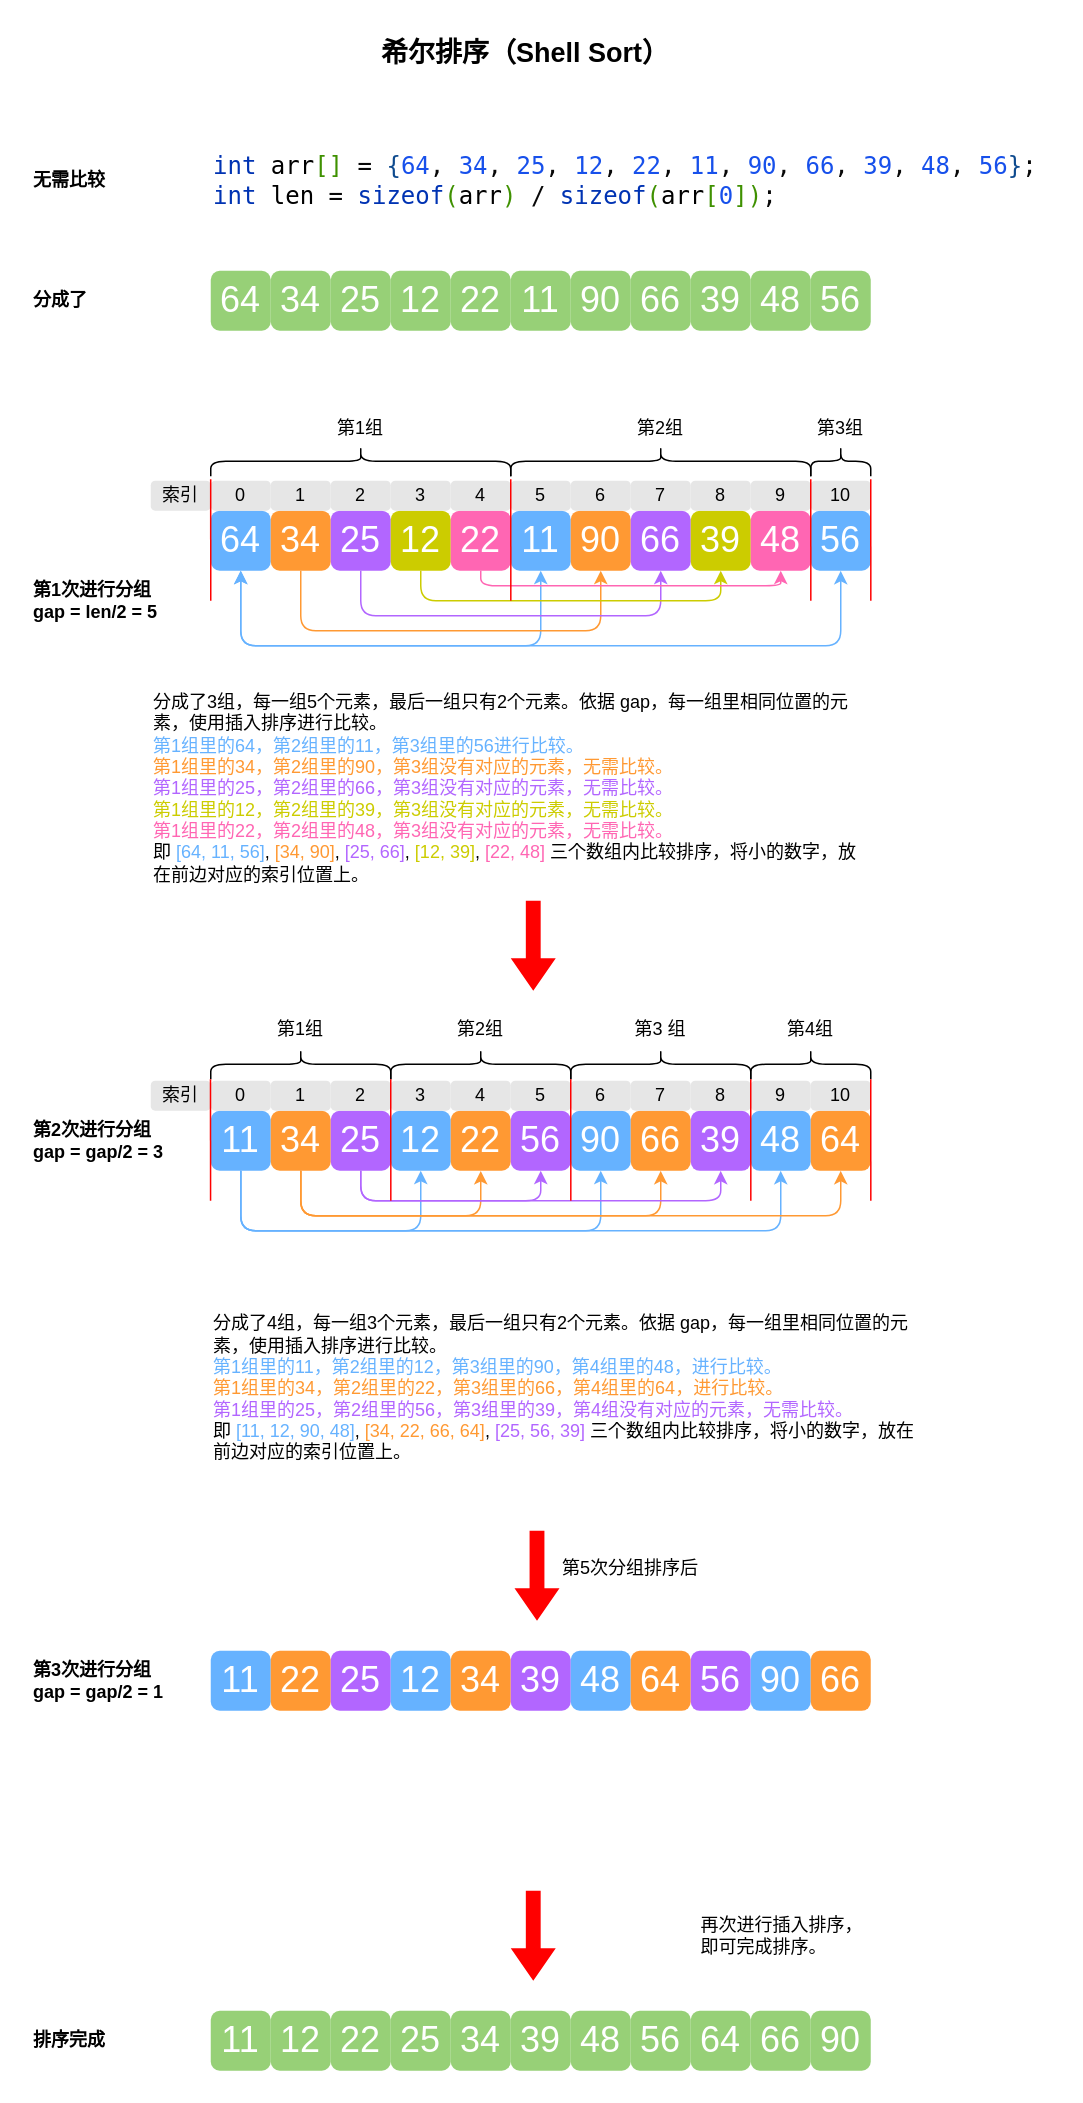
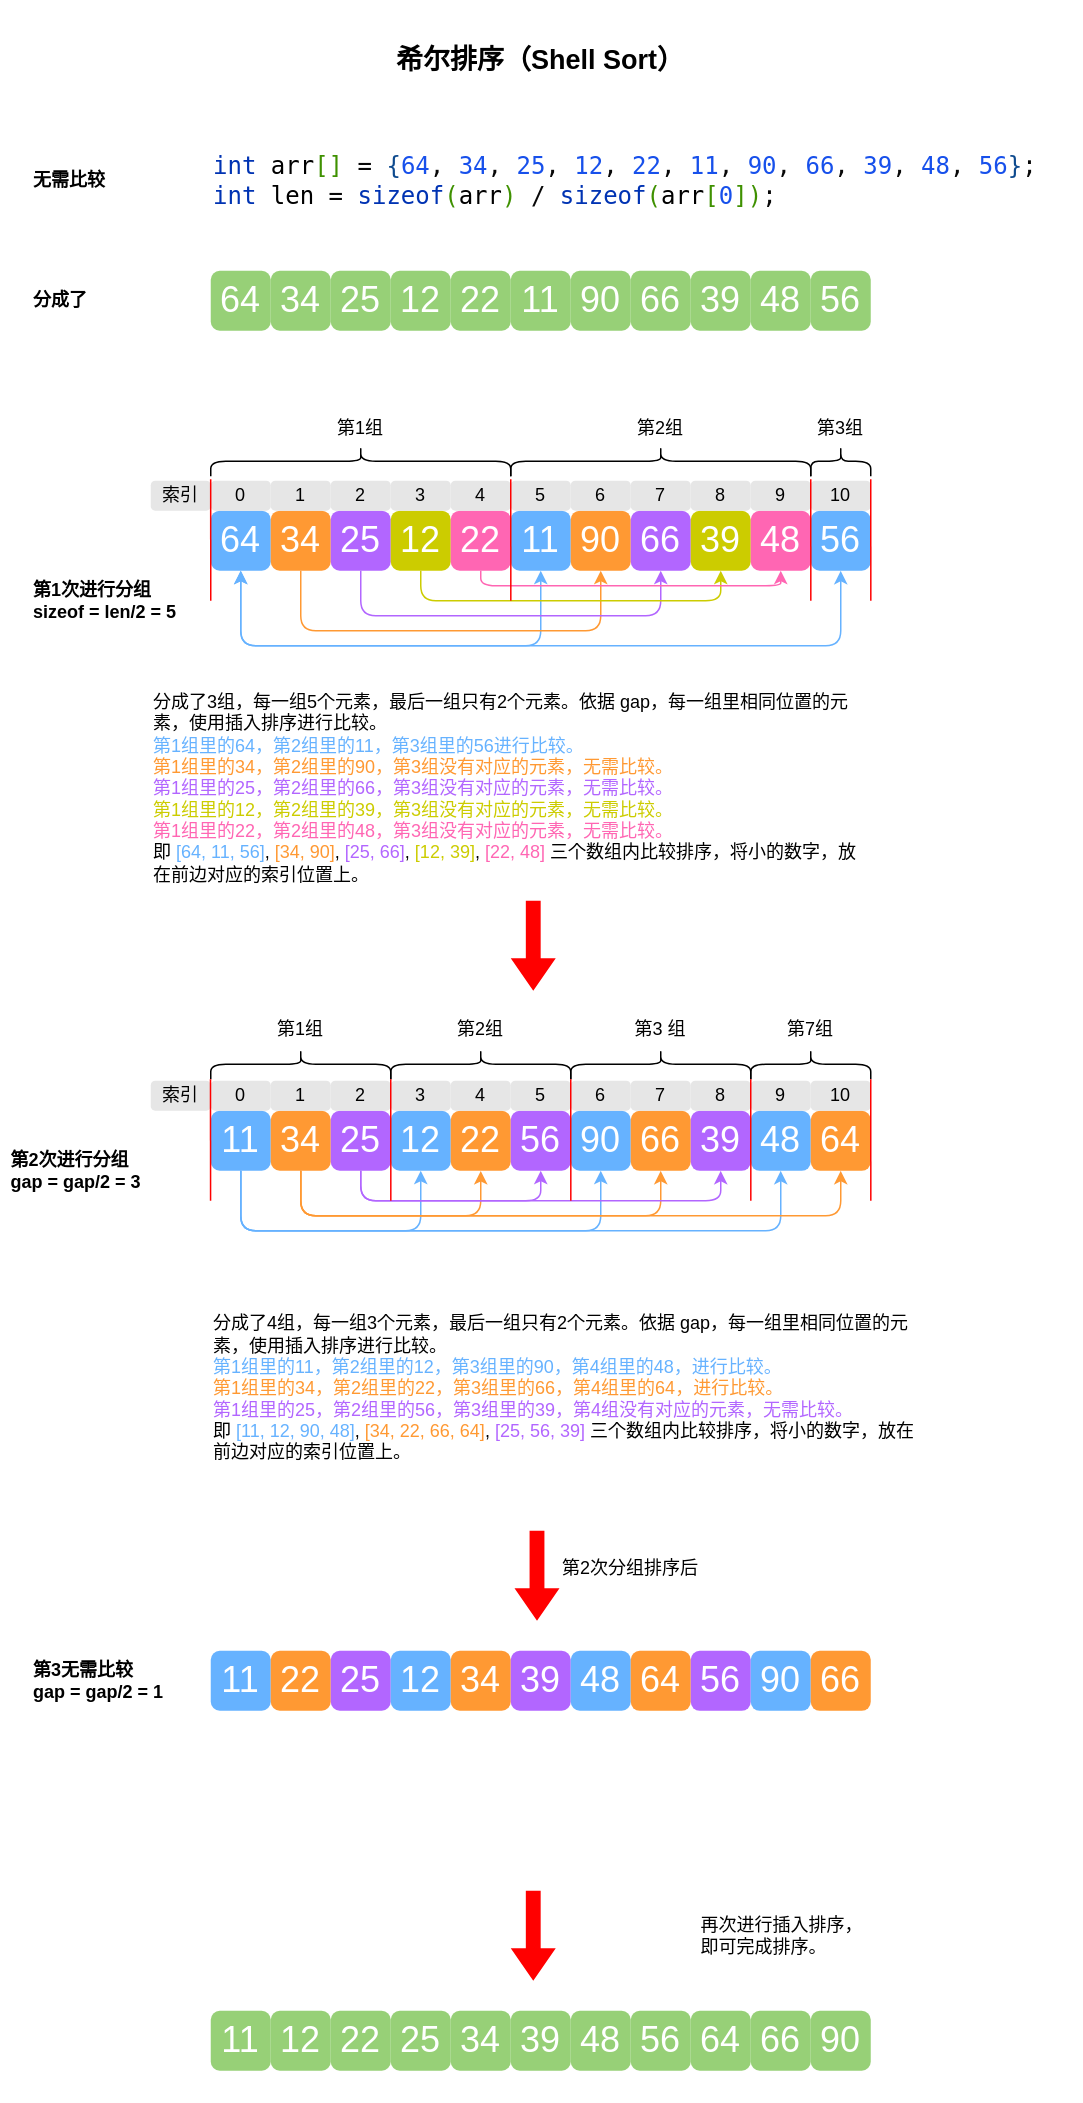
(526, 53) -> (541, 61)
(98, 601) -> (110, 601)
(811, 1030) -> (811, 1030)
(121, 1141) -> (98, 1171)
(631, 1568) -> (631, 1568)
(100, 1681) -> (100, 1681)
(121, 2041) -> none
